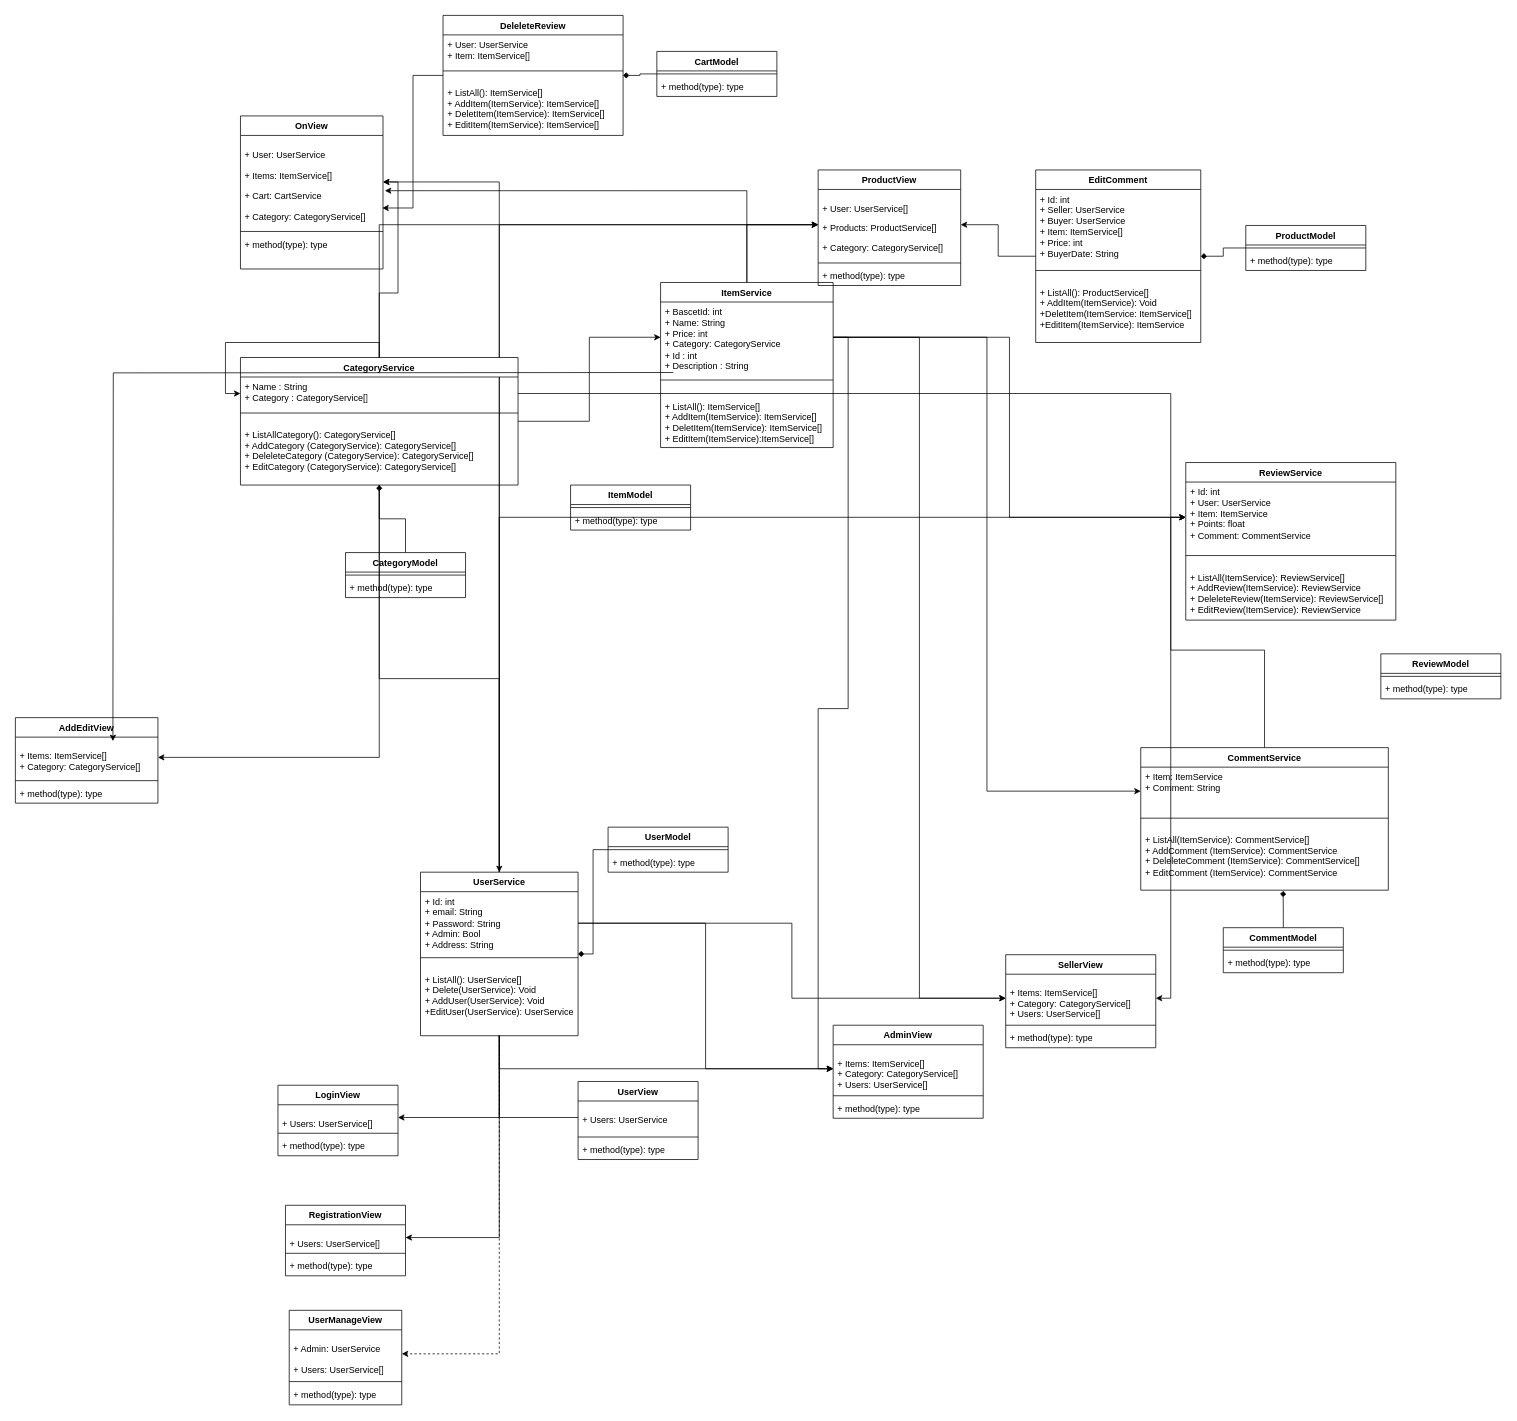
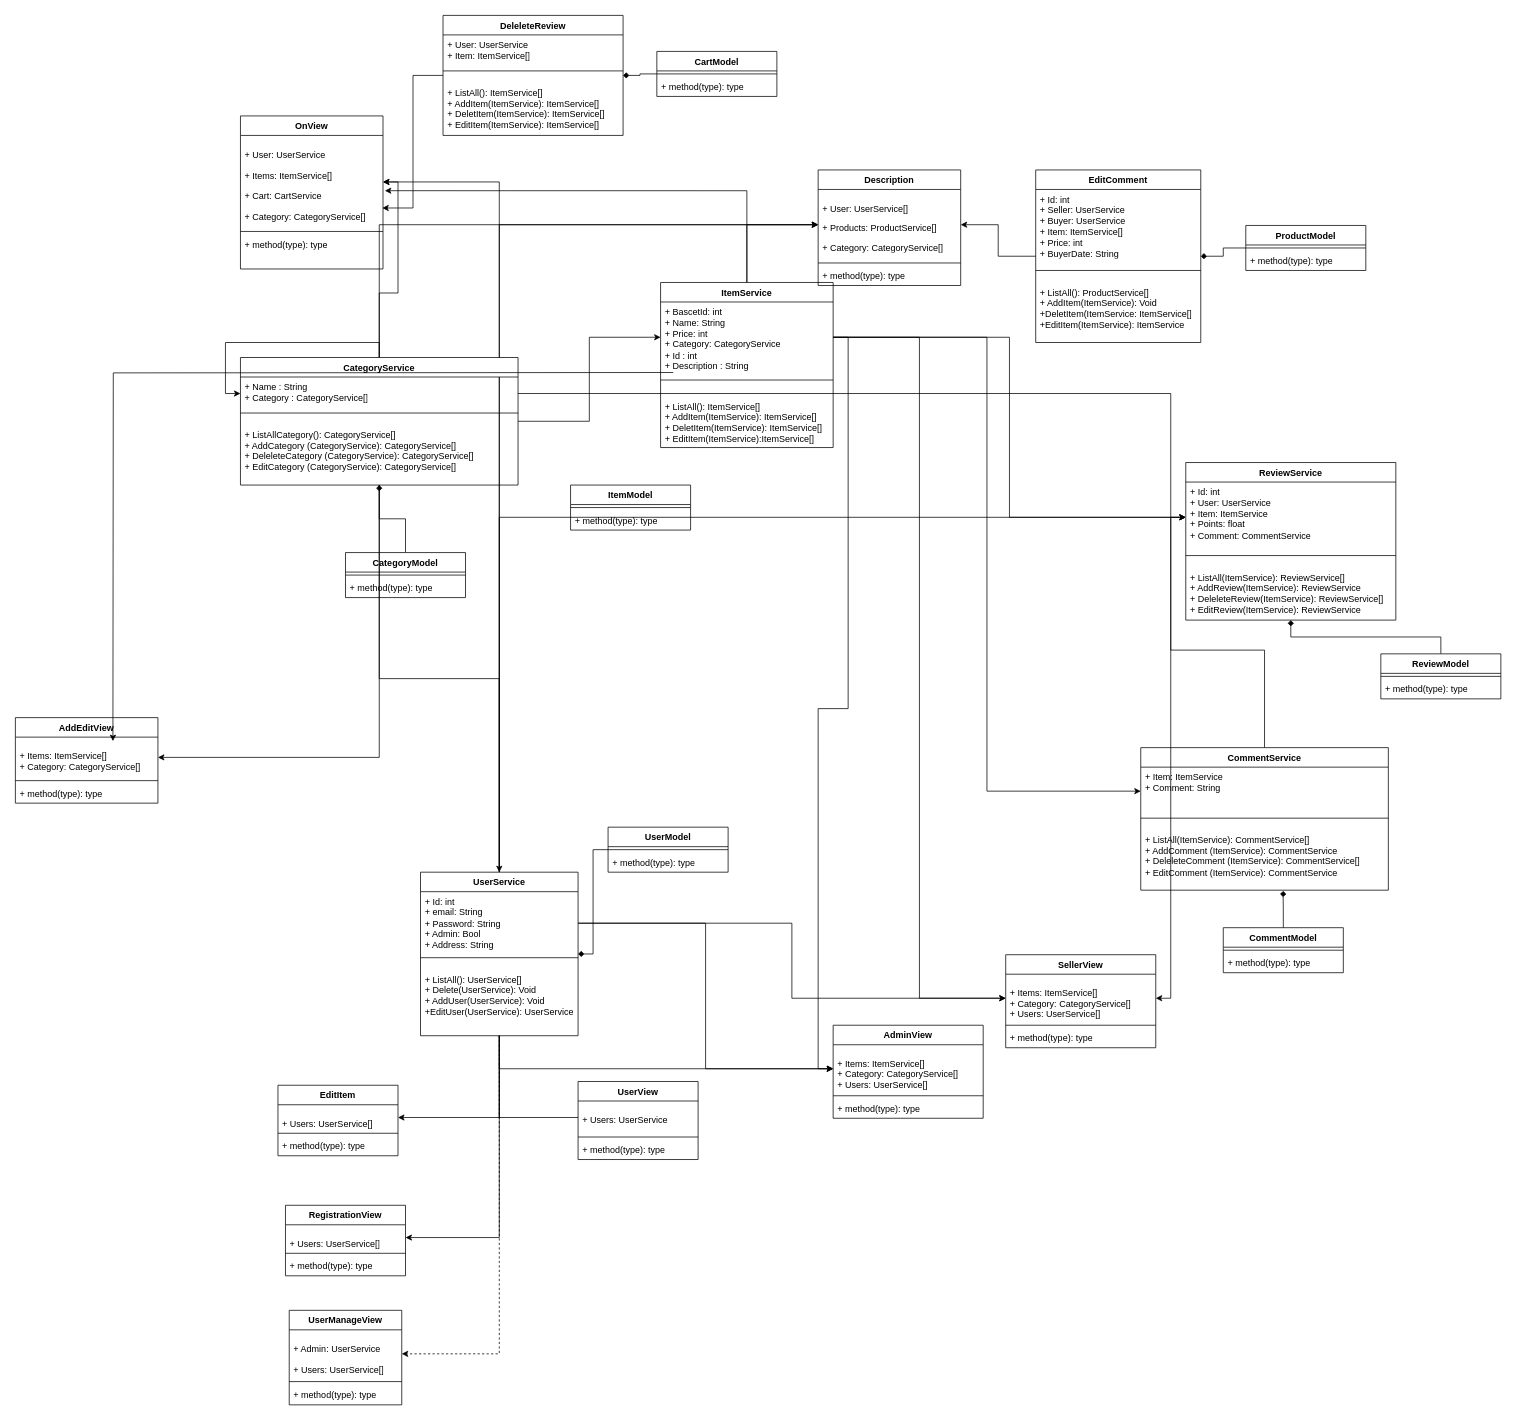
(889, 181) -> (889, 181)
none -> (1290, 633)
(338, 1096) -> (338, 1096)
